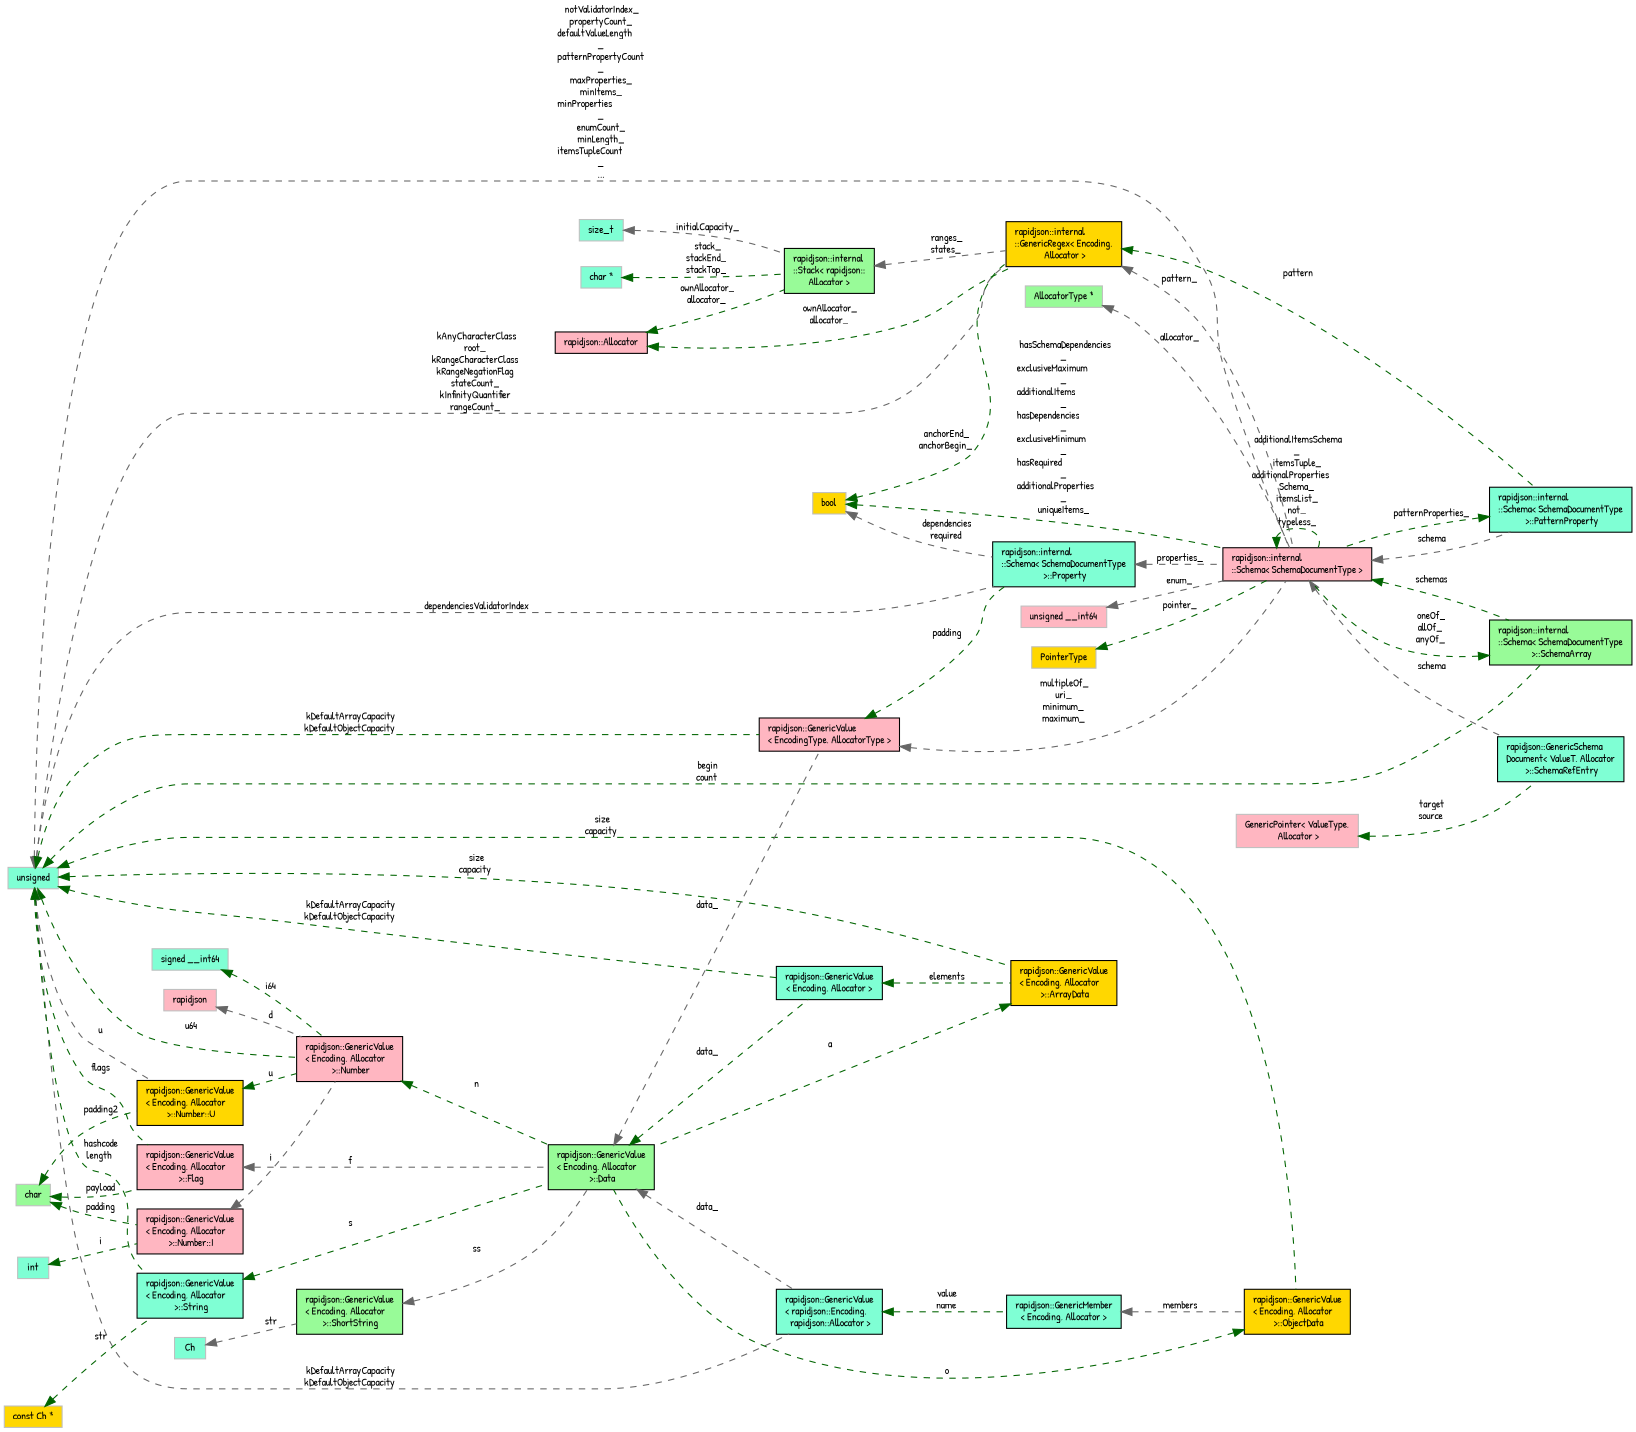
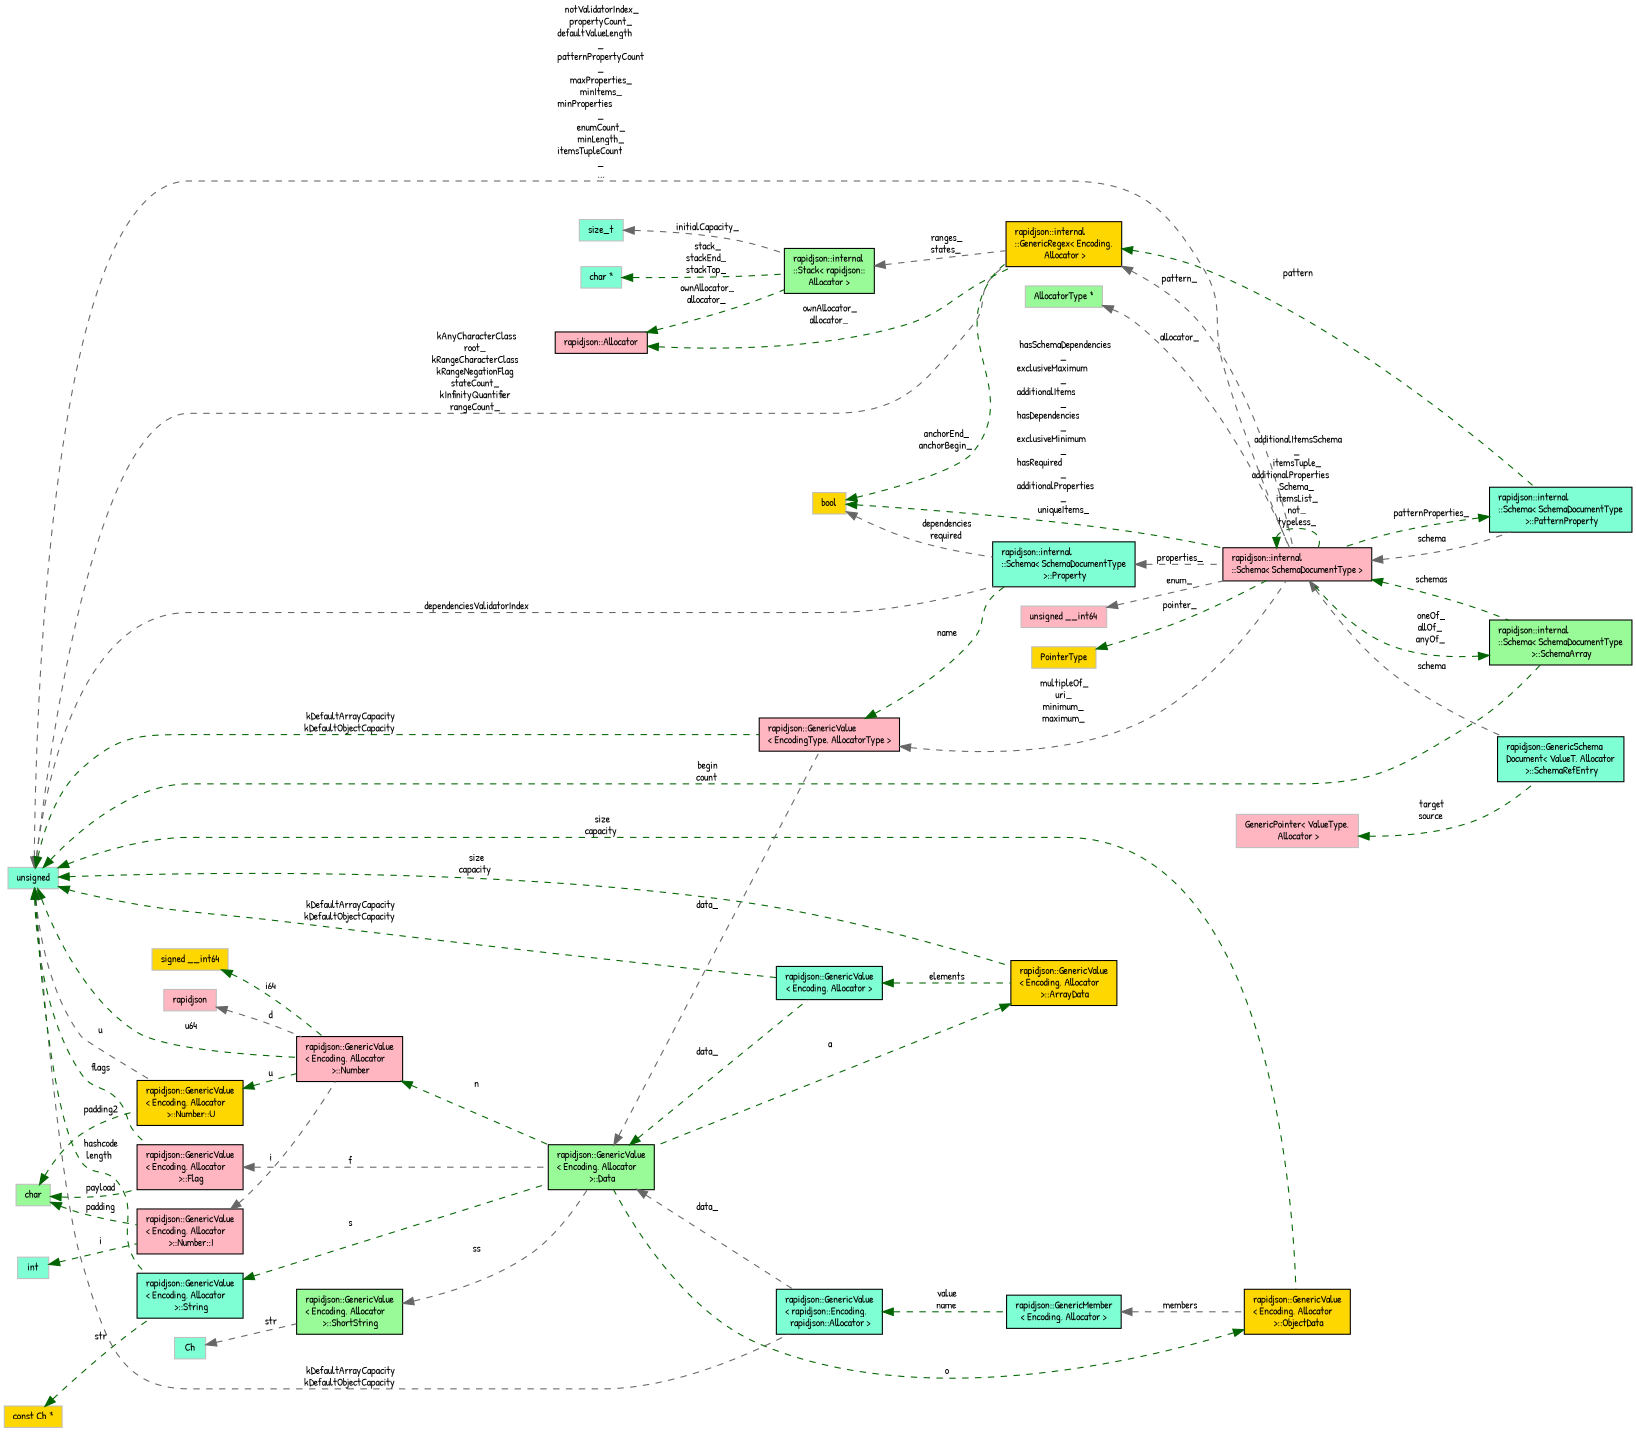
(946, 633) -> (946, 633)
(190, 959) -> (190, 959)
